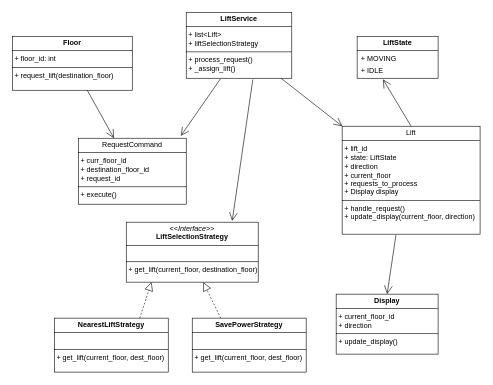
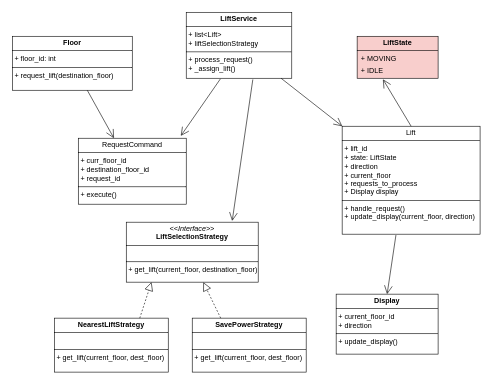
(398, 57) -> (398, 57)
